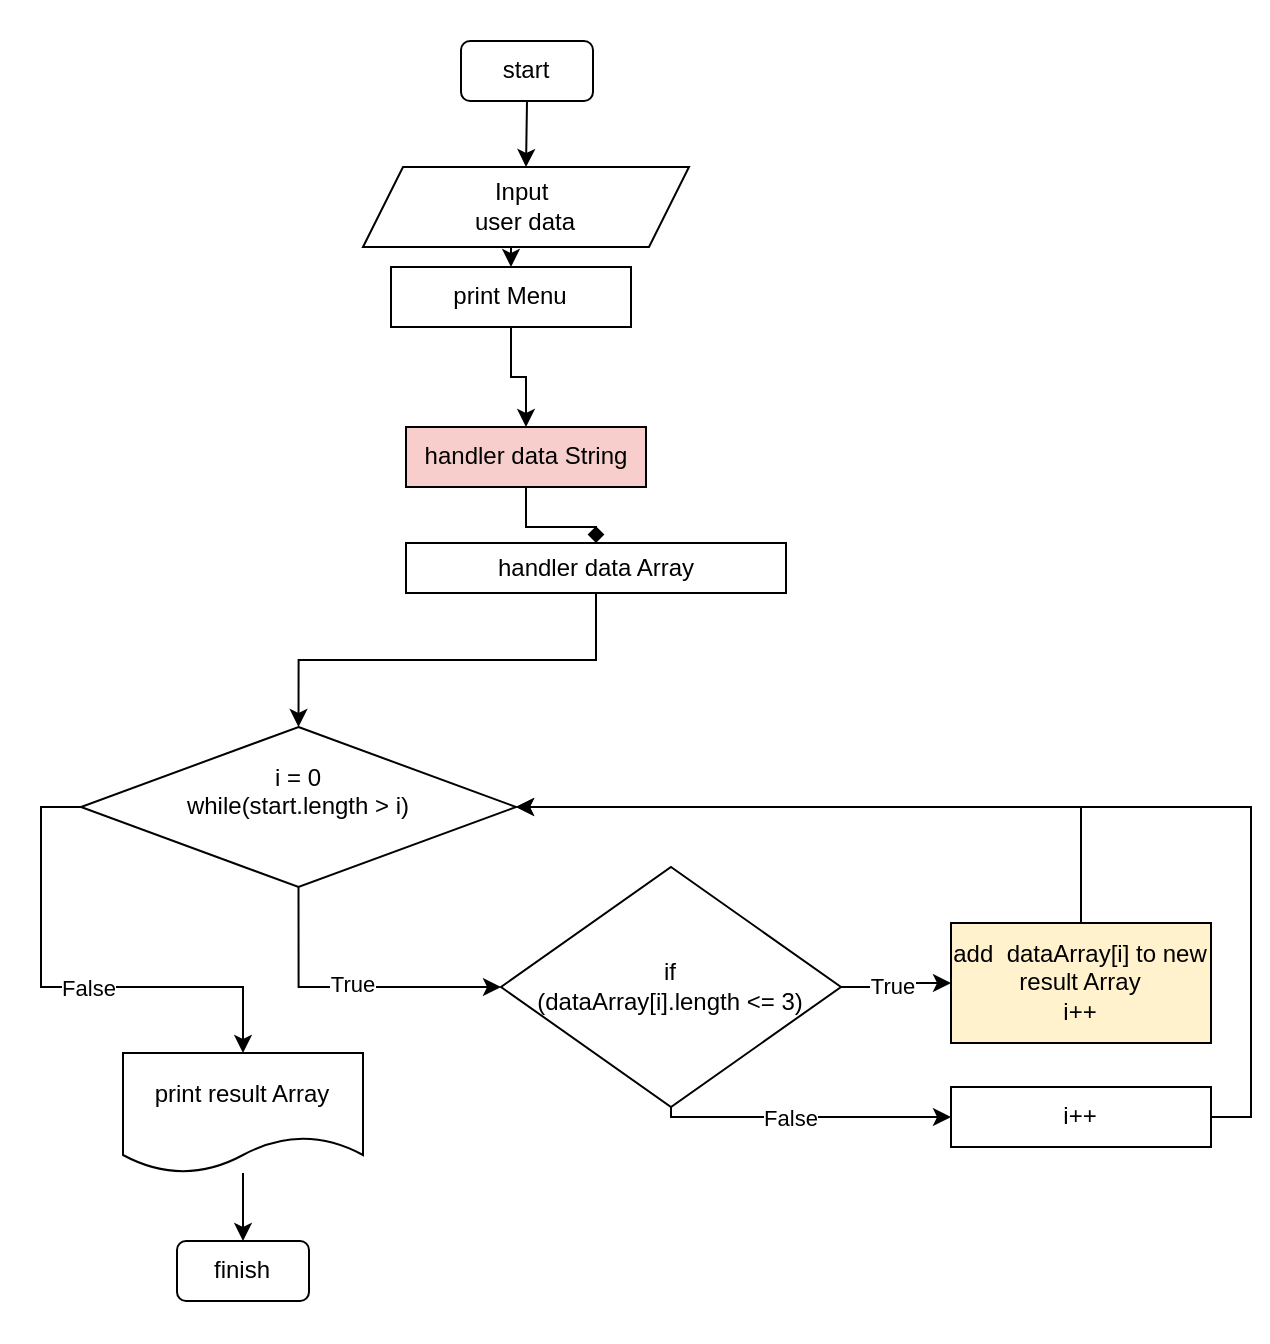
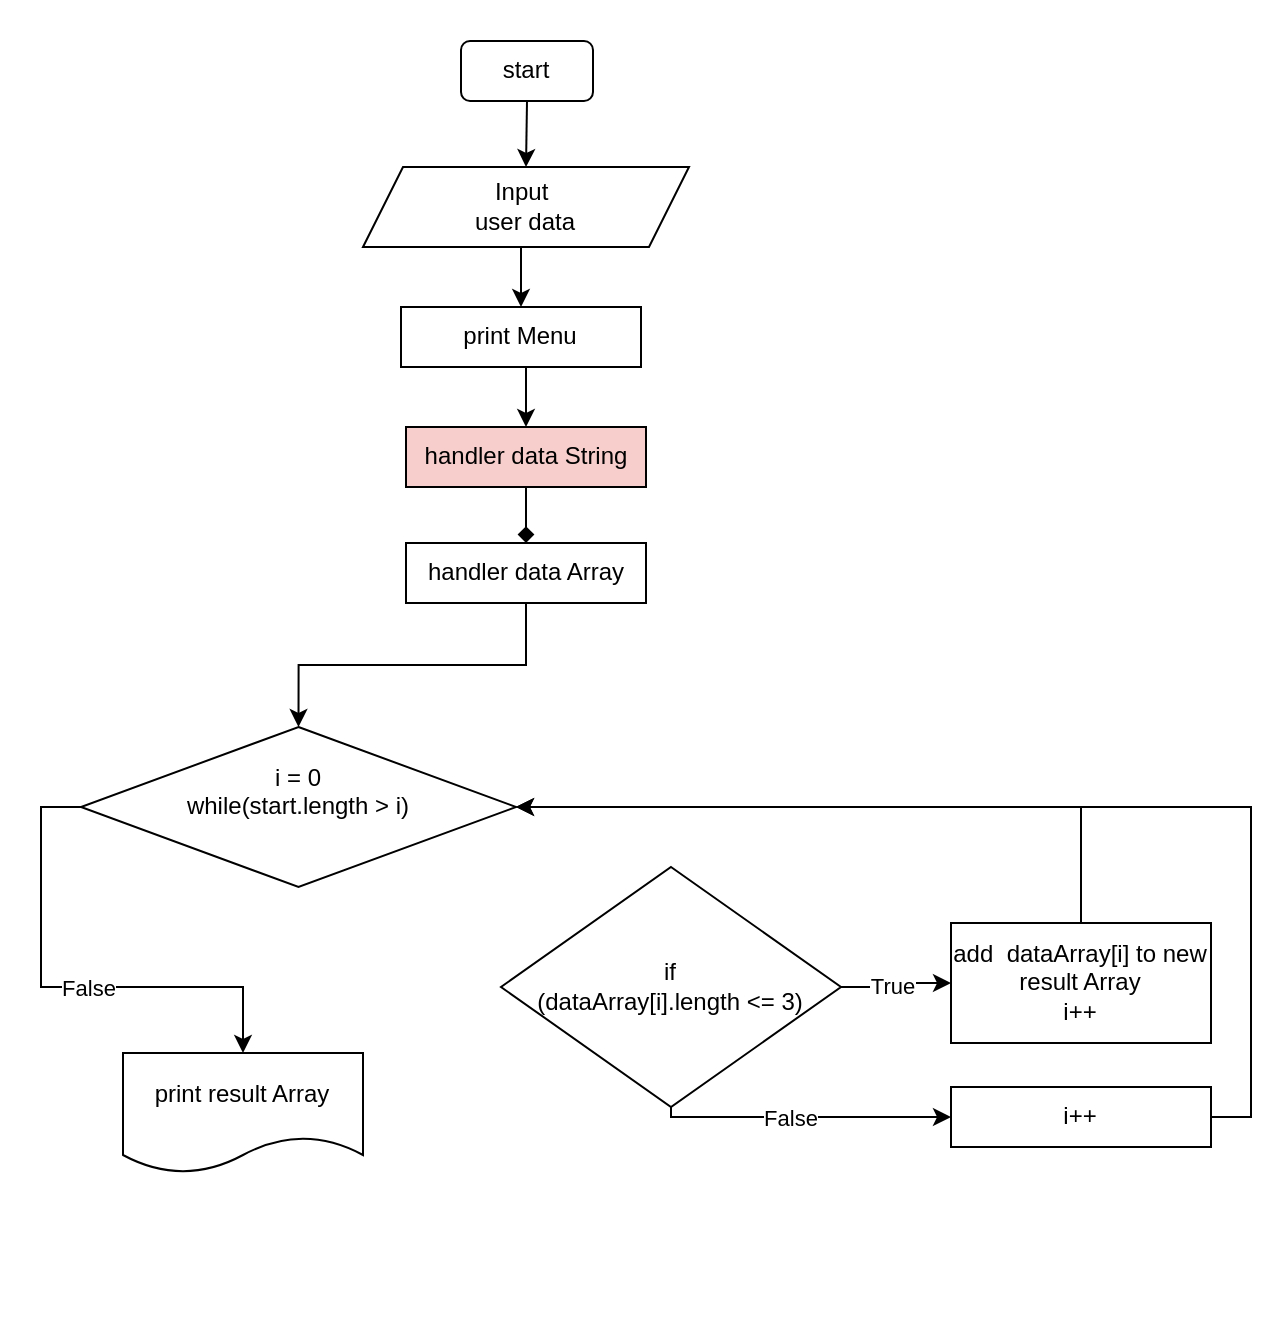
(511, 297) -> (521, 337)
(596, 568) -> (526, 573)
(1081, 983) -> (1081, 983)
(343, 987) -> none
(243, 1212) -> none
(243, 1271) -> none
